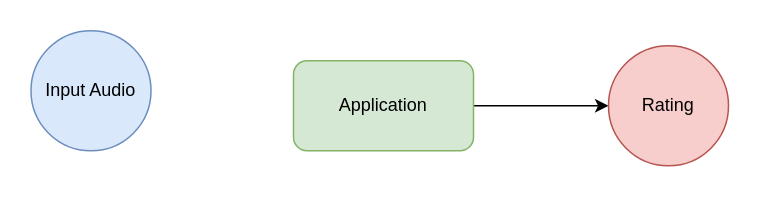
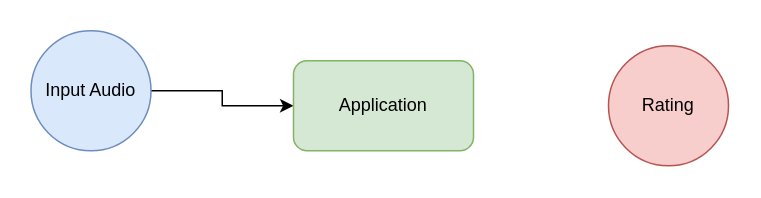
none -> (222, 93)
(535, 106) -> none
